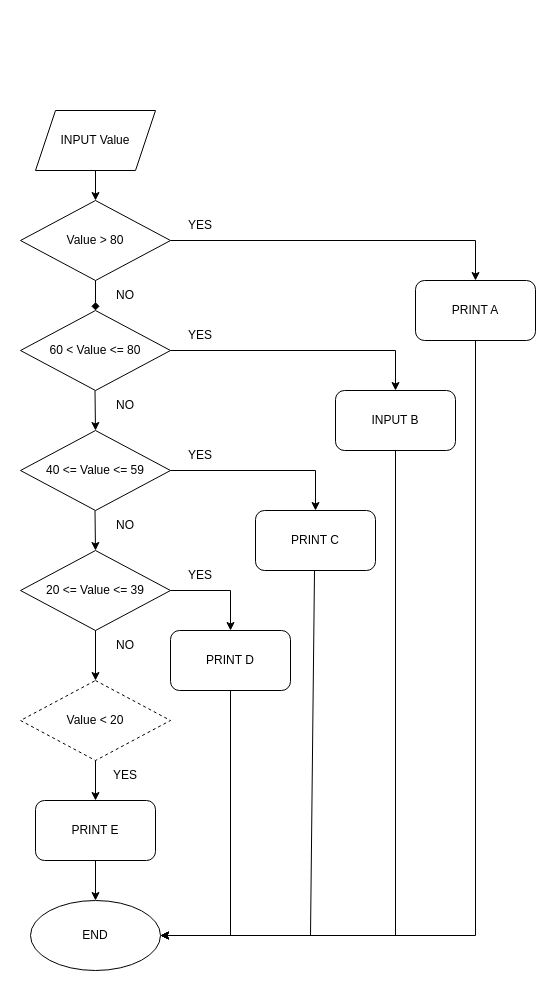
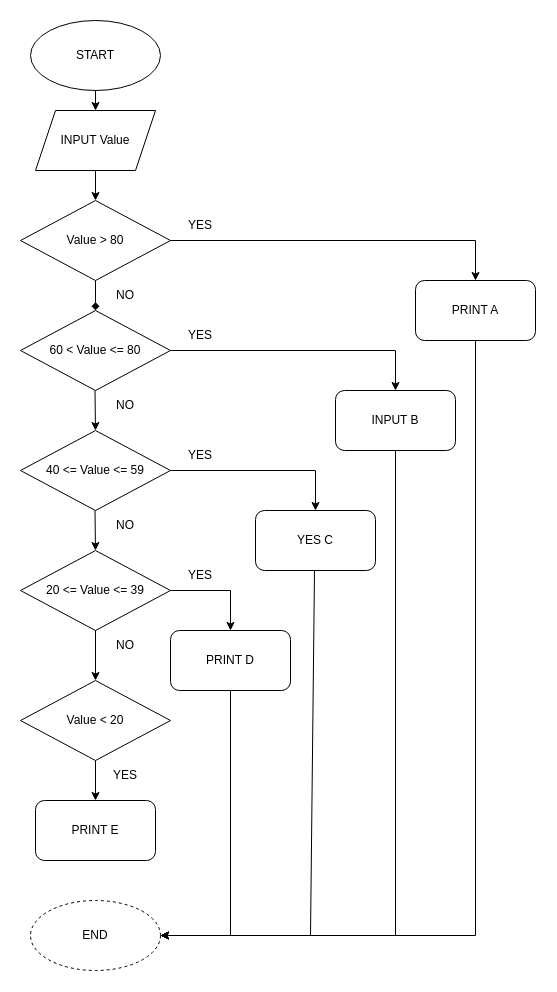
none -> (96, 56)
none -> (96, 97)
(316, 541) -> (316, 541)
(96, 721) -> (96, 721)
(96, 877) -> none
(96, 936) -> (96, 936)
